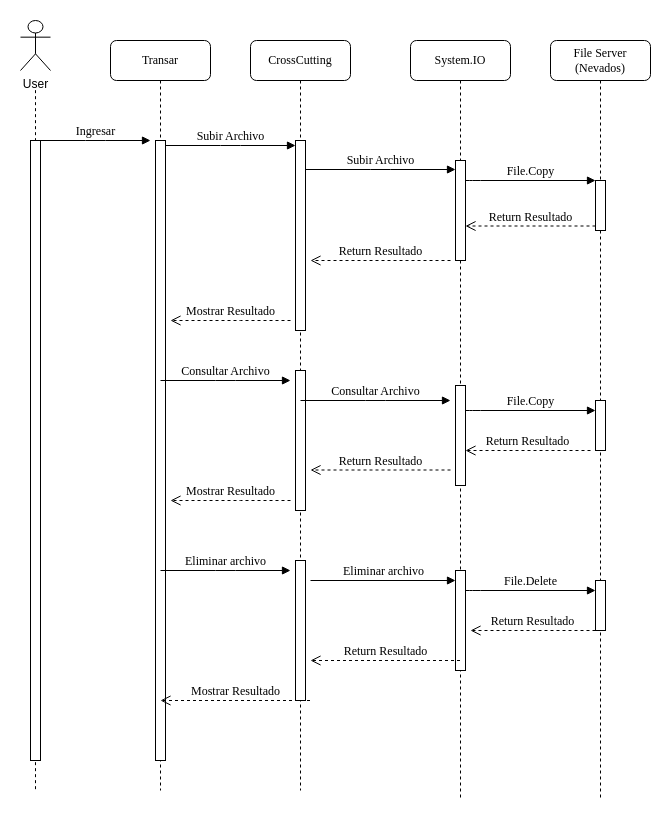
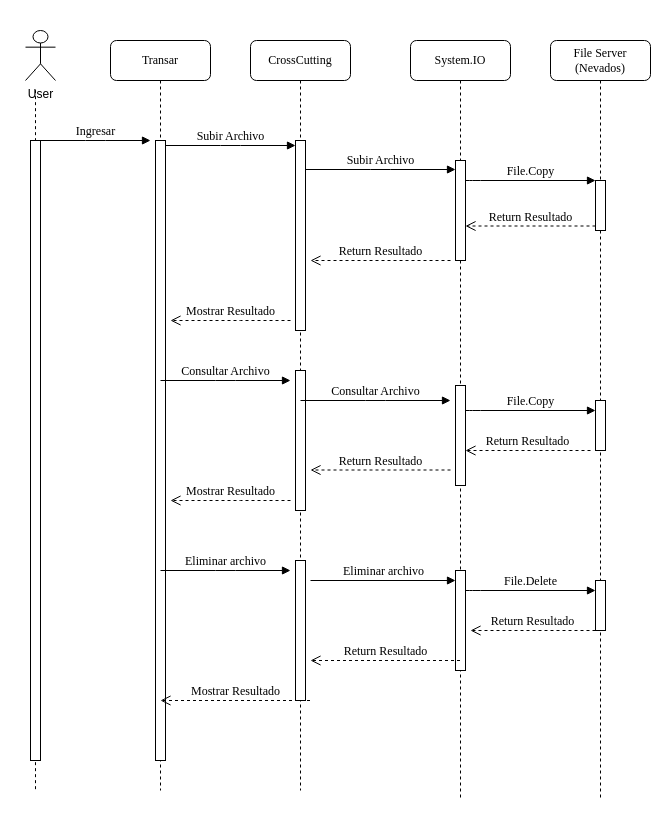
(36, 46) -> (41, 56)
